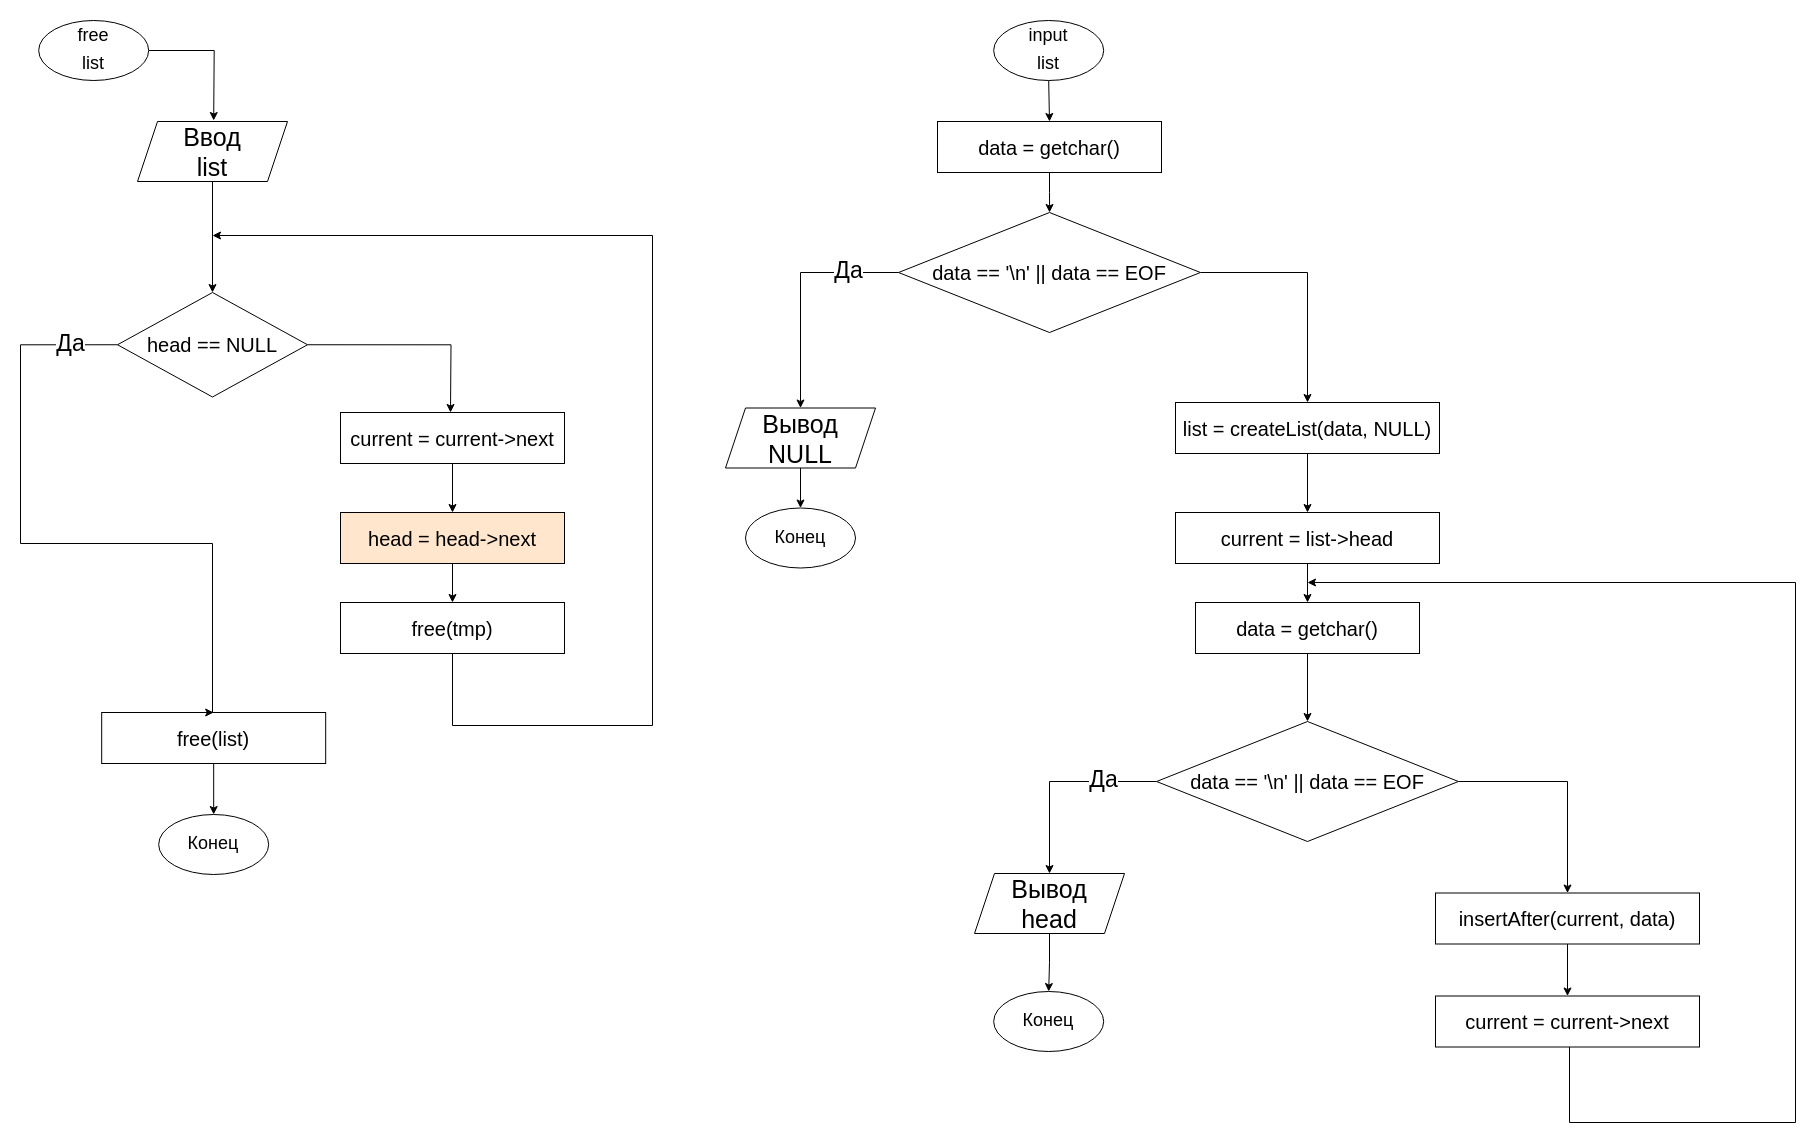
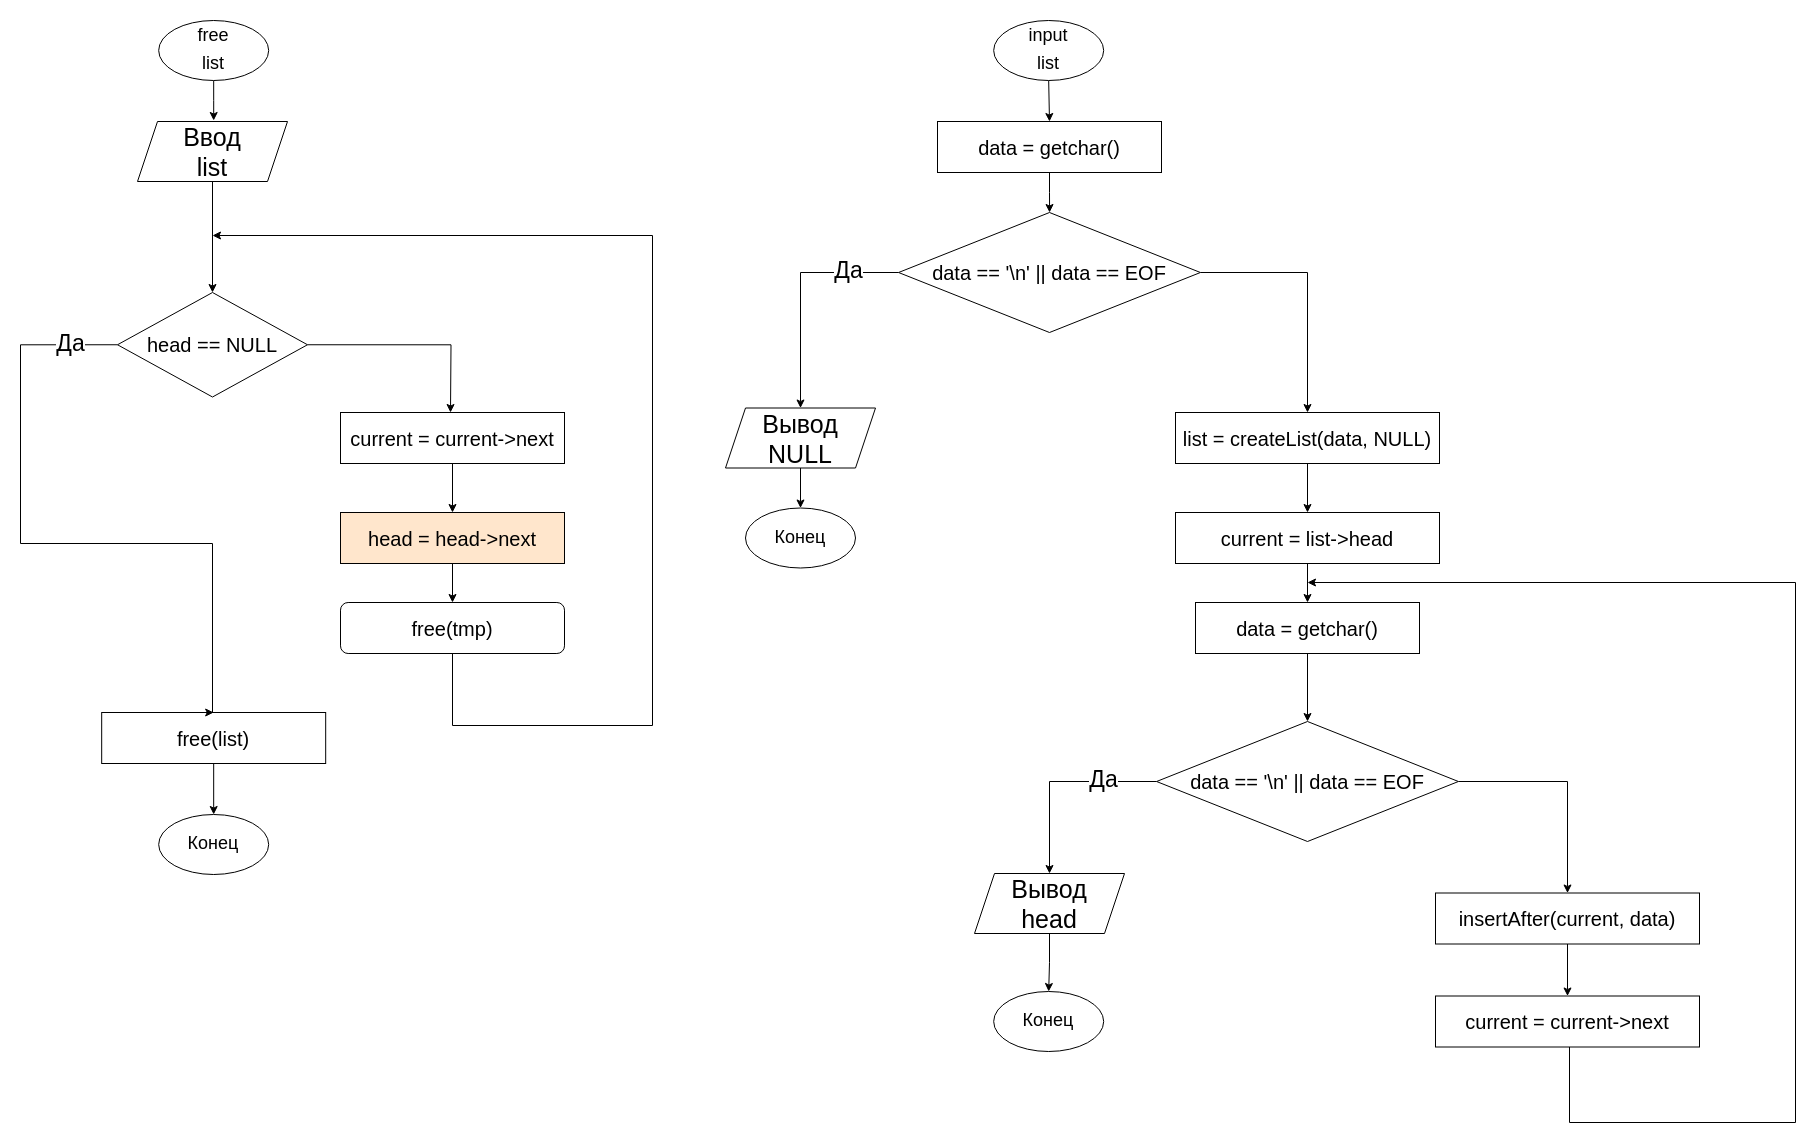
(94, 51) -> (214, 51)
(1308, 428) -> (1308, 438)
(453, 628) -> (453, 628)
